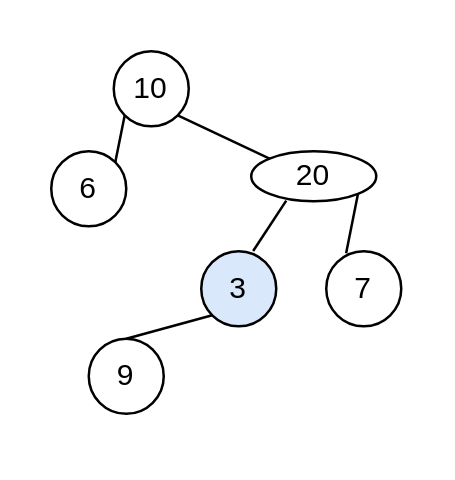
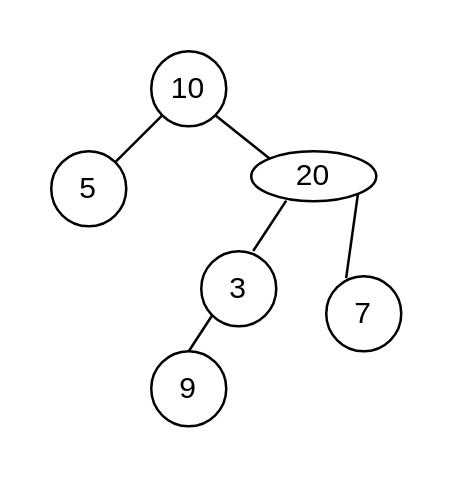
(151, 89) -> (189, 89)
(89, 189) -> (89, 189)
(239, 289) -> (239, 289)
(364, 289) -> (364, 314)
(126, 376) -> (189, 389)
